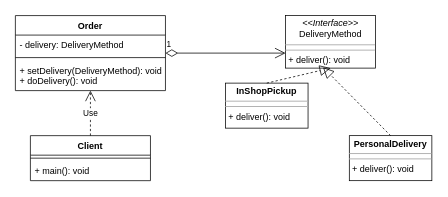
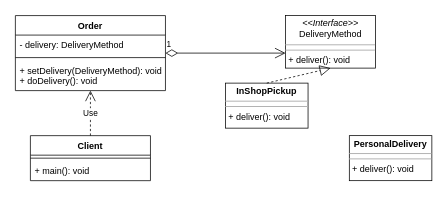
(368, 113) -> none
